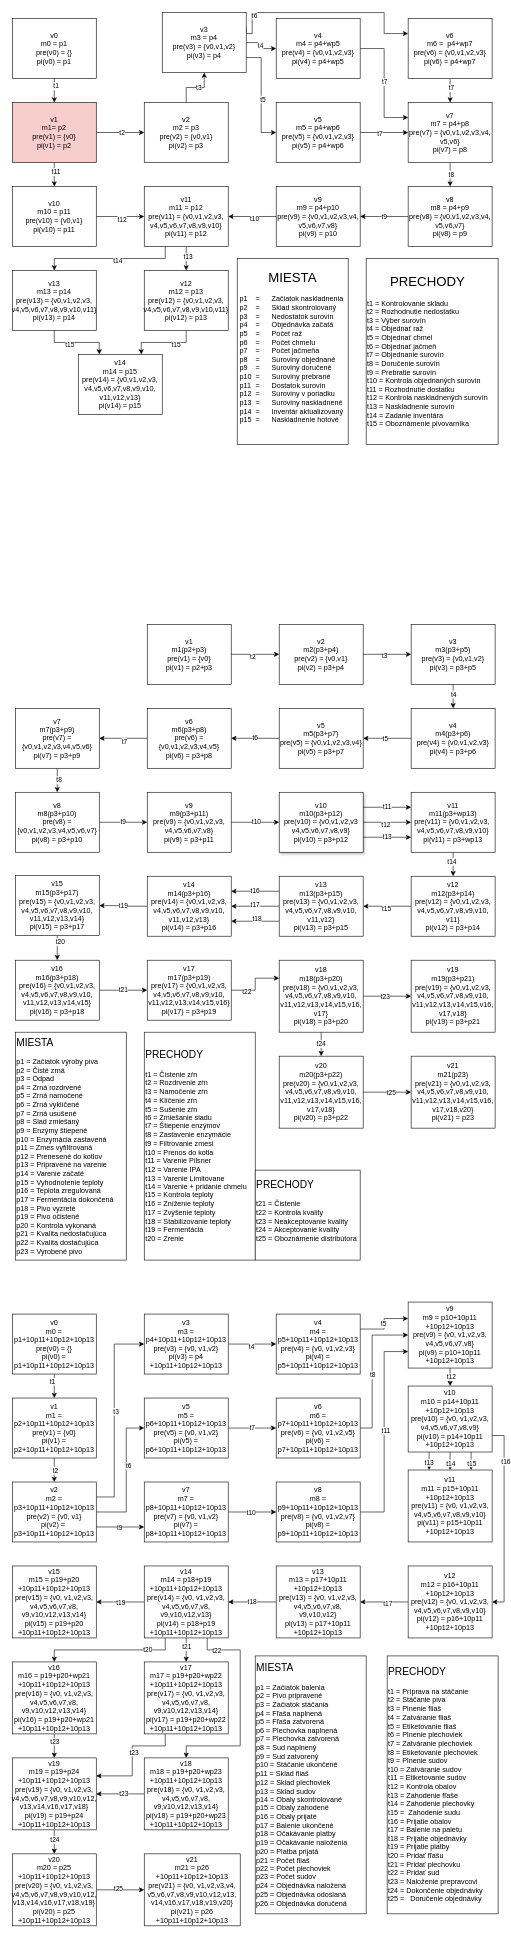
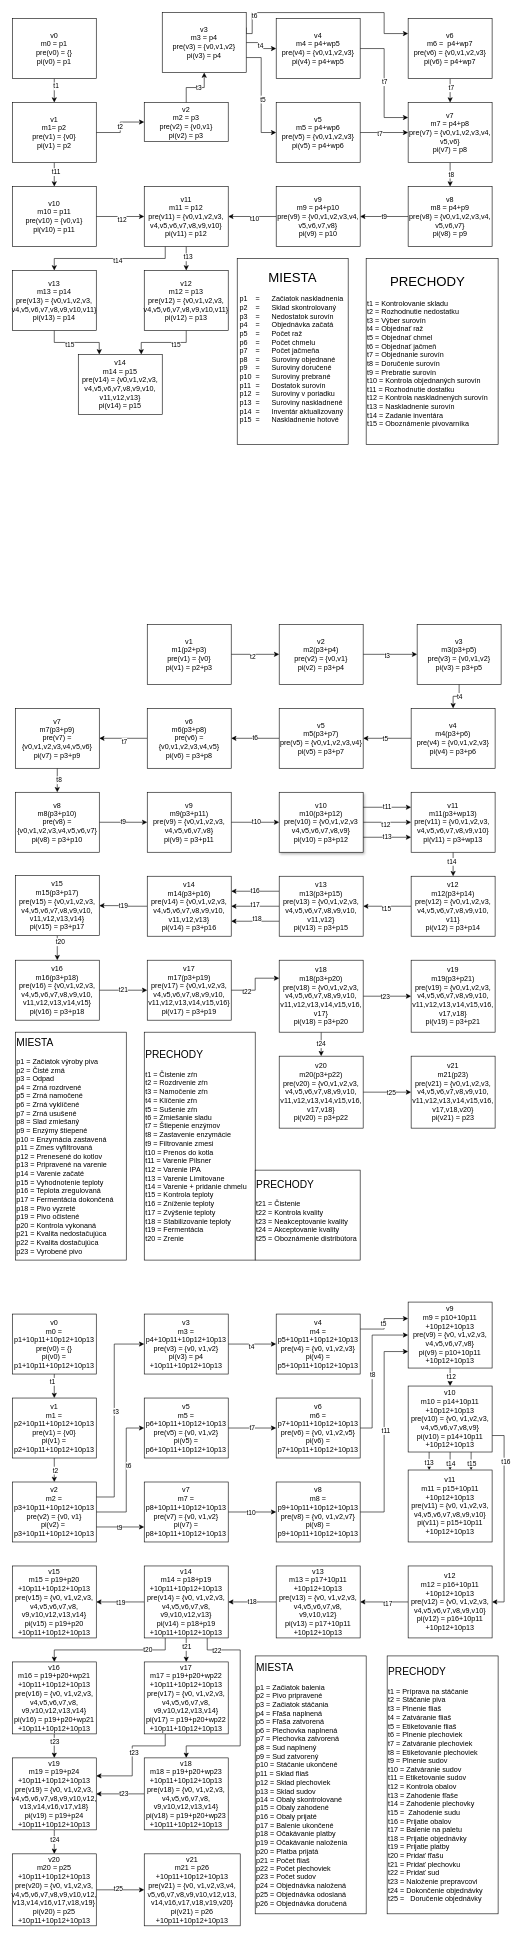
(54, 132) -> (54, 132)
(186, 132) -> (186, 122)
(453, 654) -> (459, 654)
